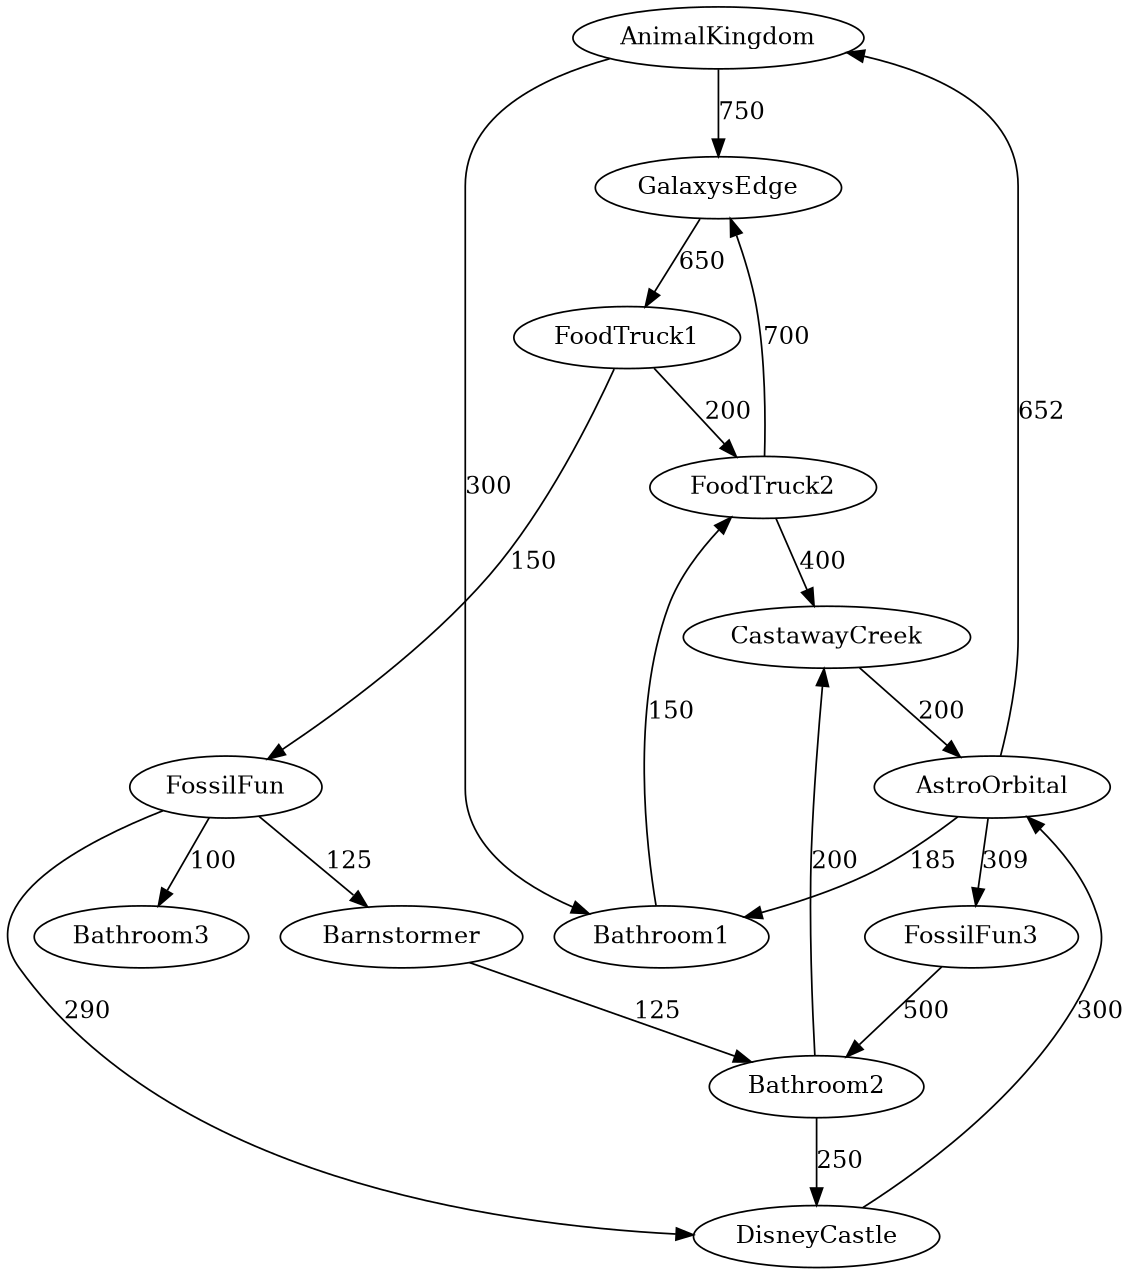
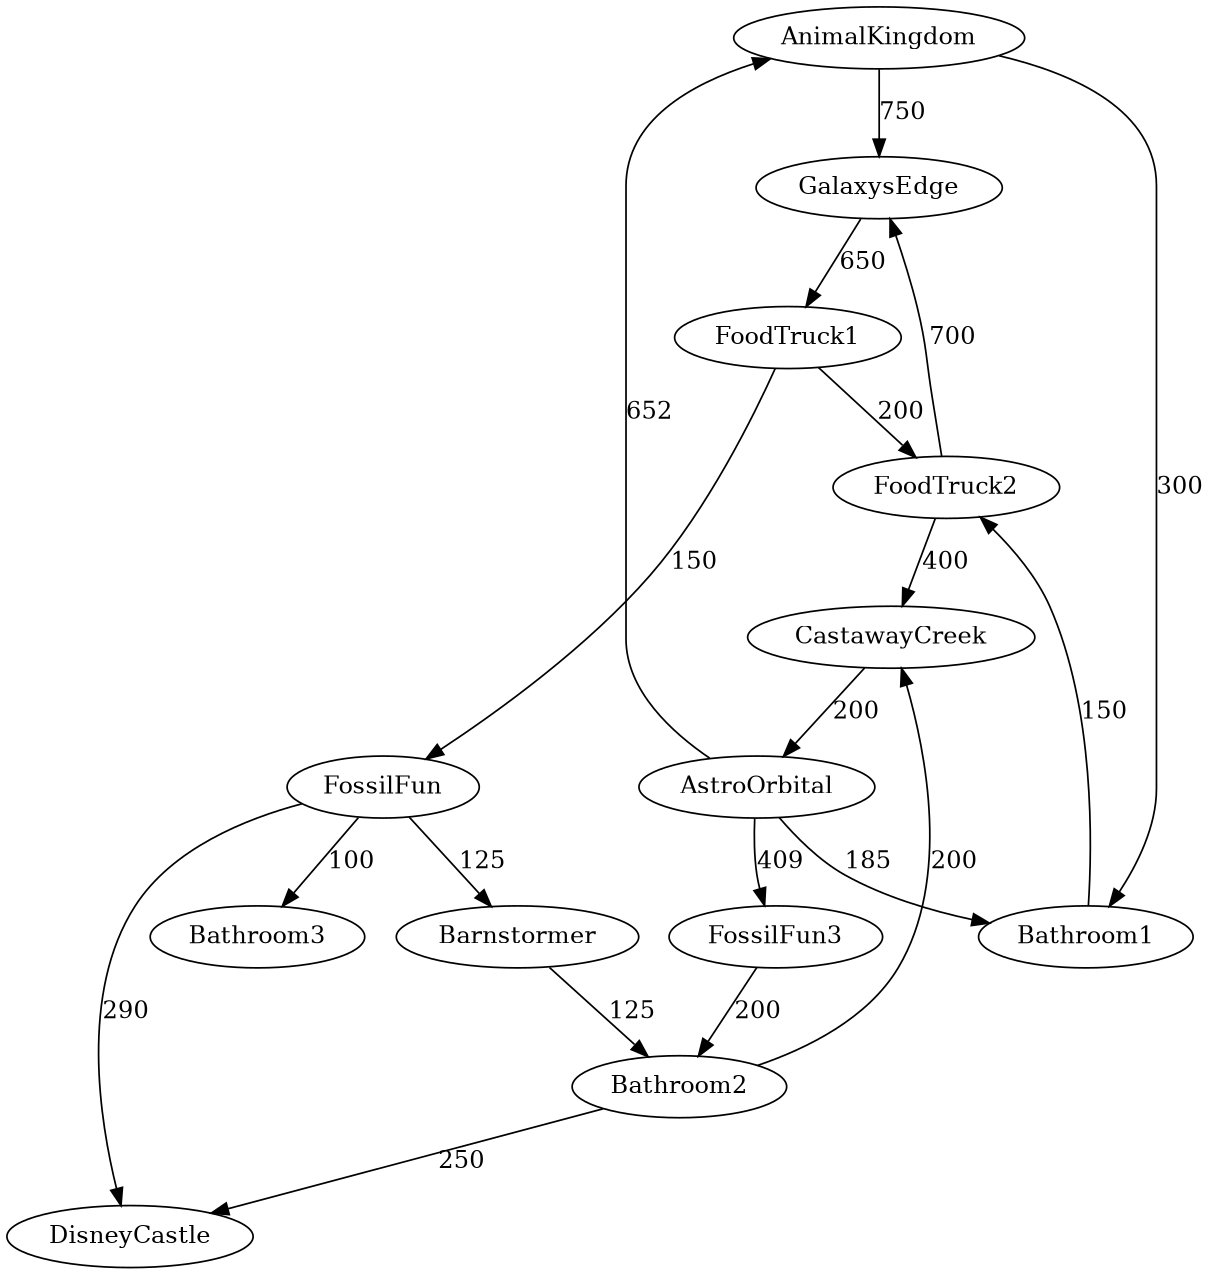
(1006, 862) -> (781, 862)
(927, 1012) -> (759, 1012)
(1048, 1044) -> none
